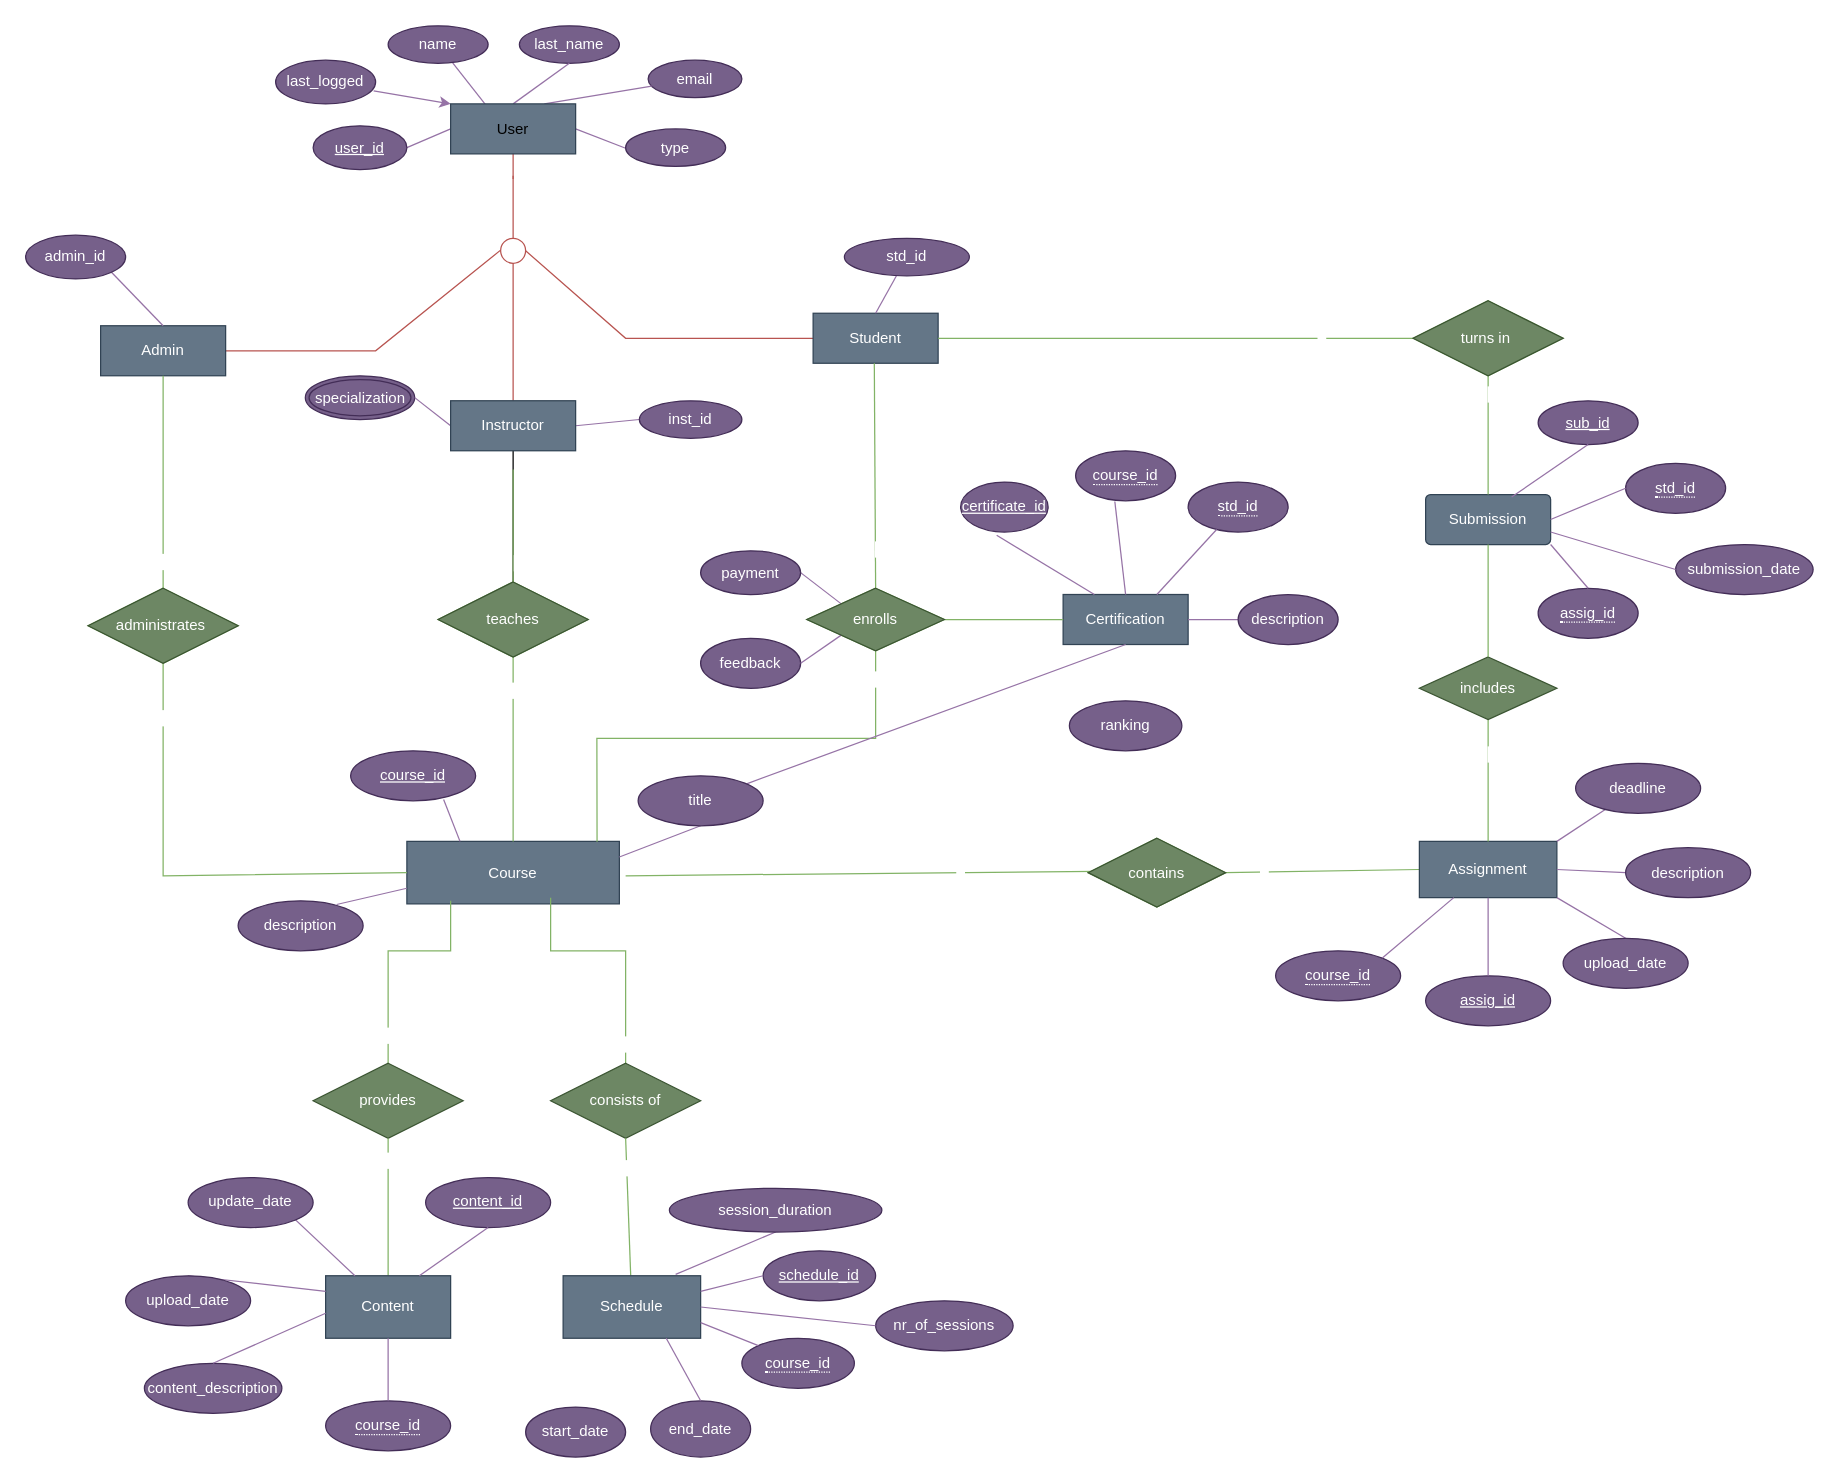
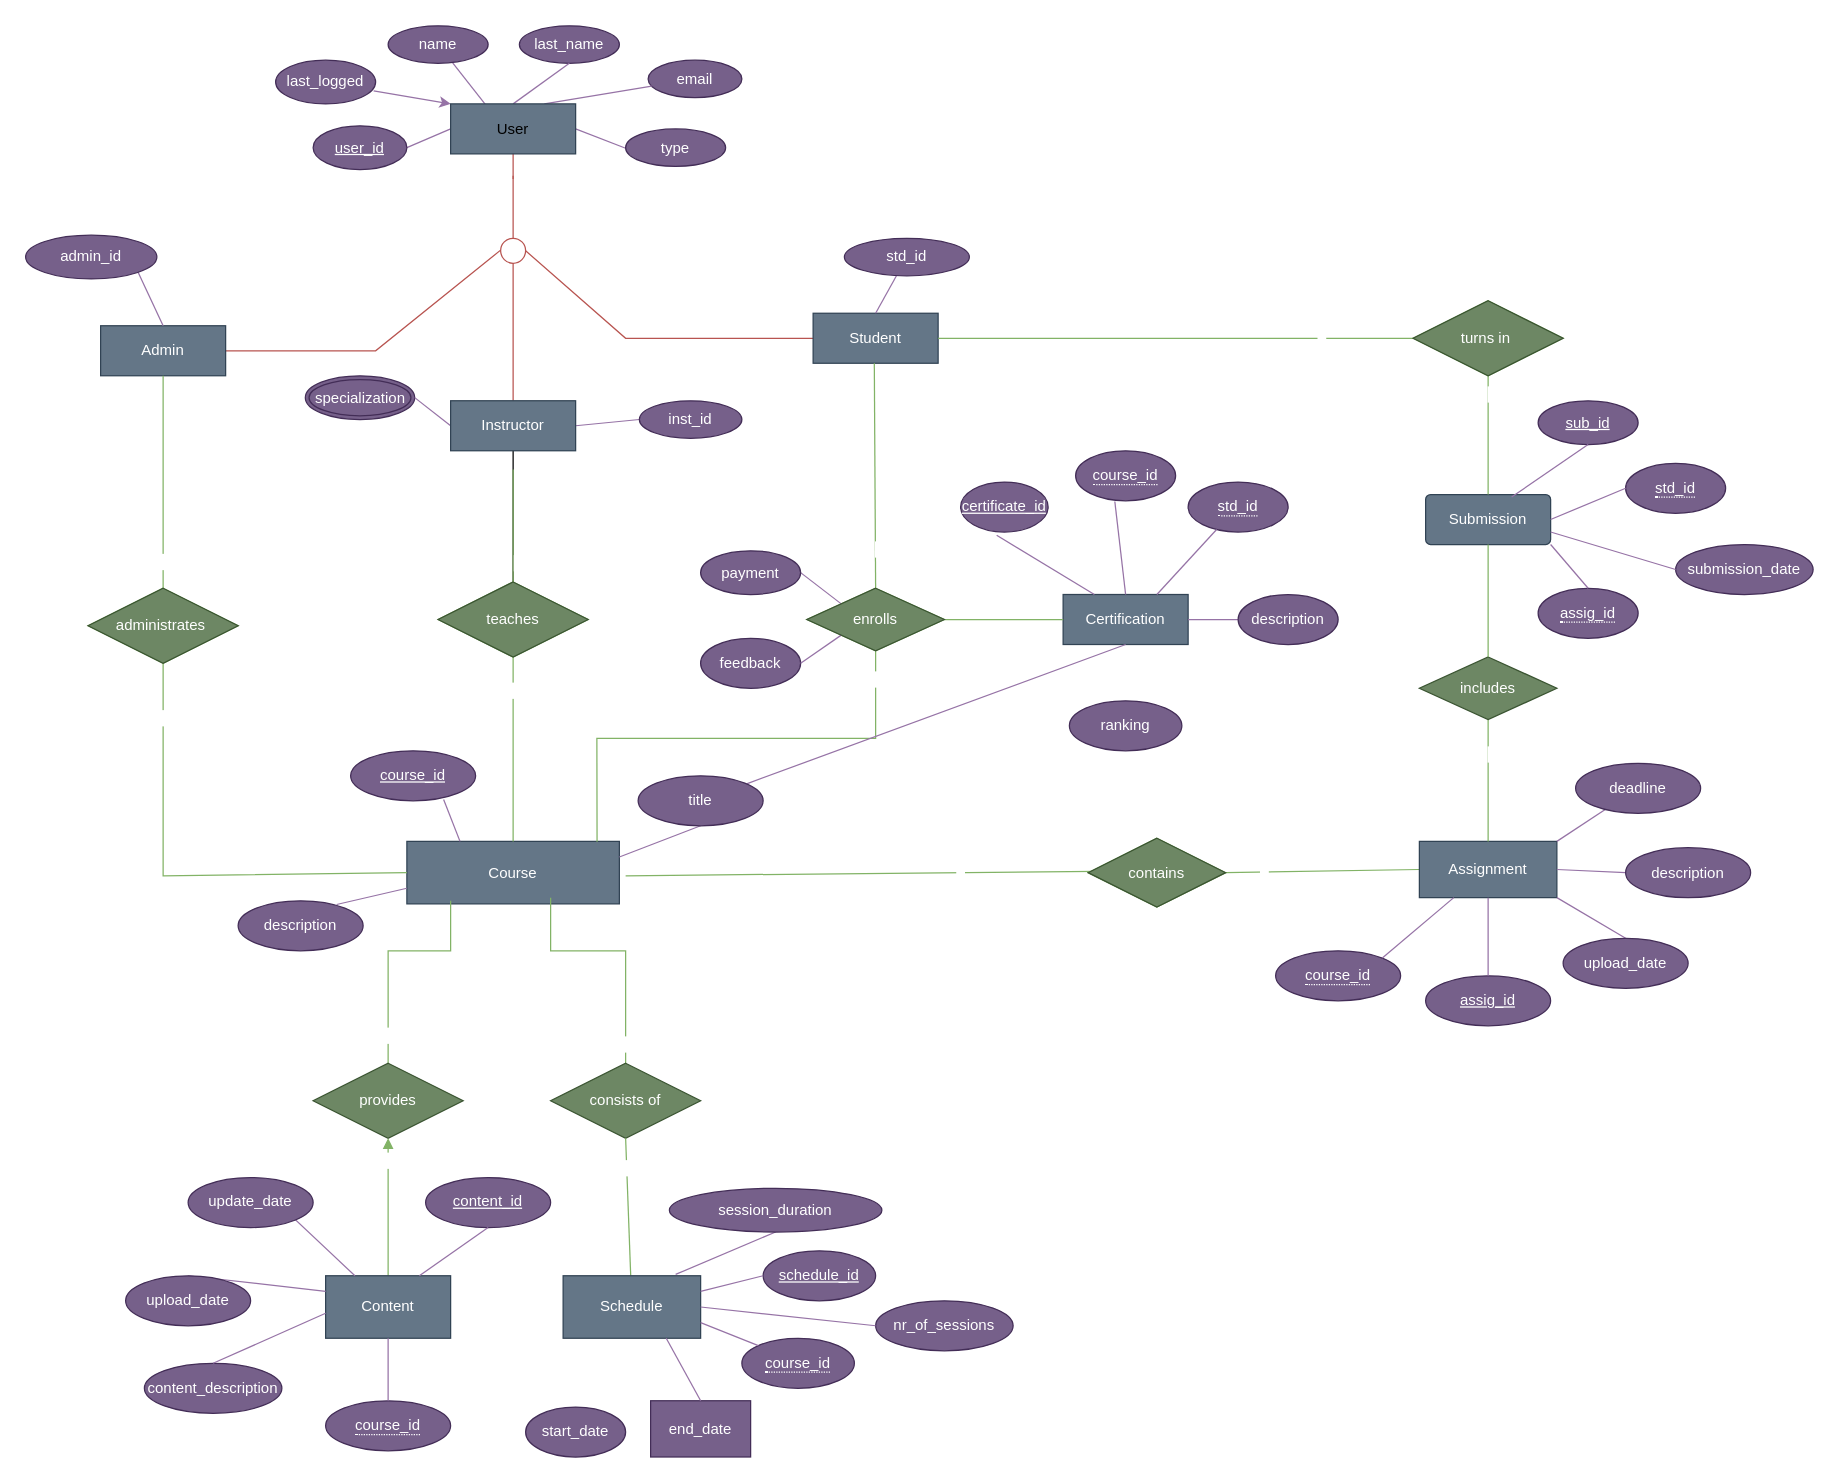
(76, 257) -> (91, 257)
(388, 1145) -> (388, 1149)
(701, 1429) -> (701, 1429)
